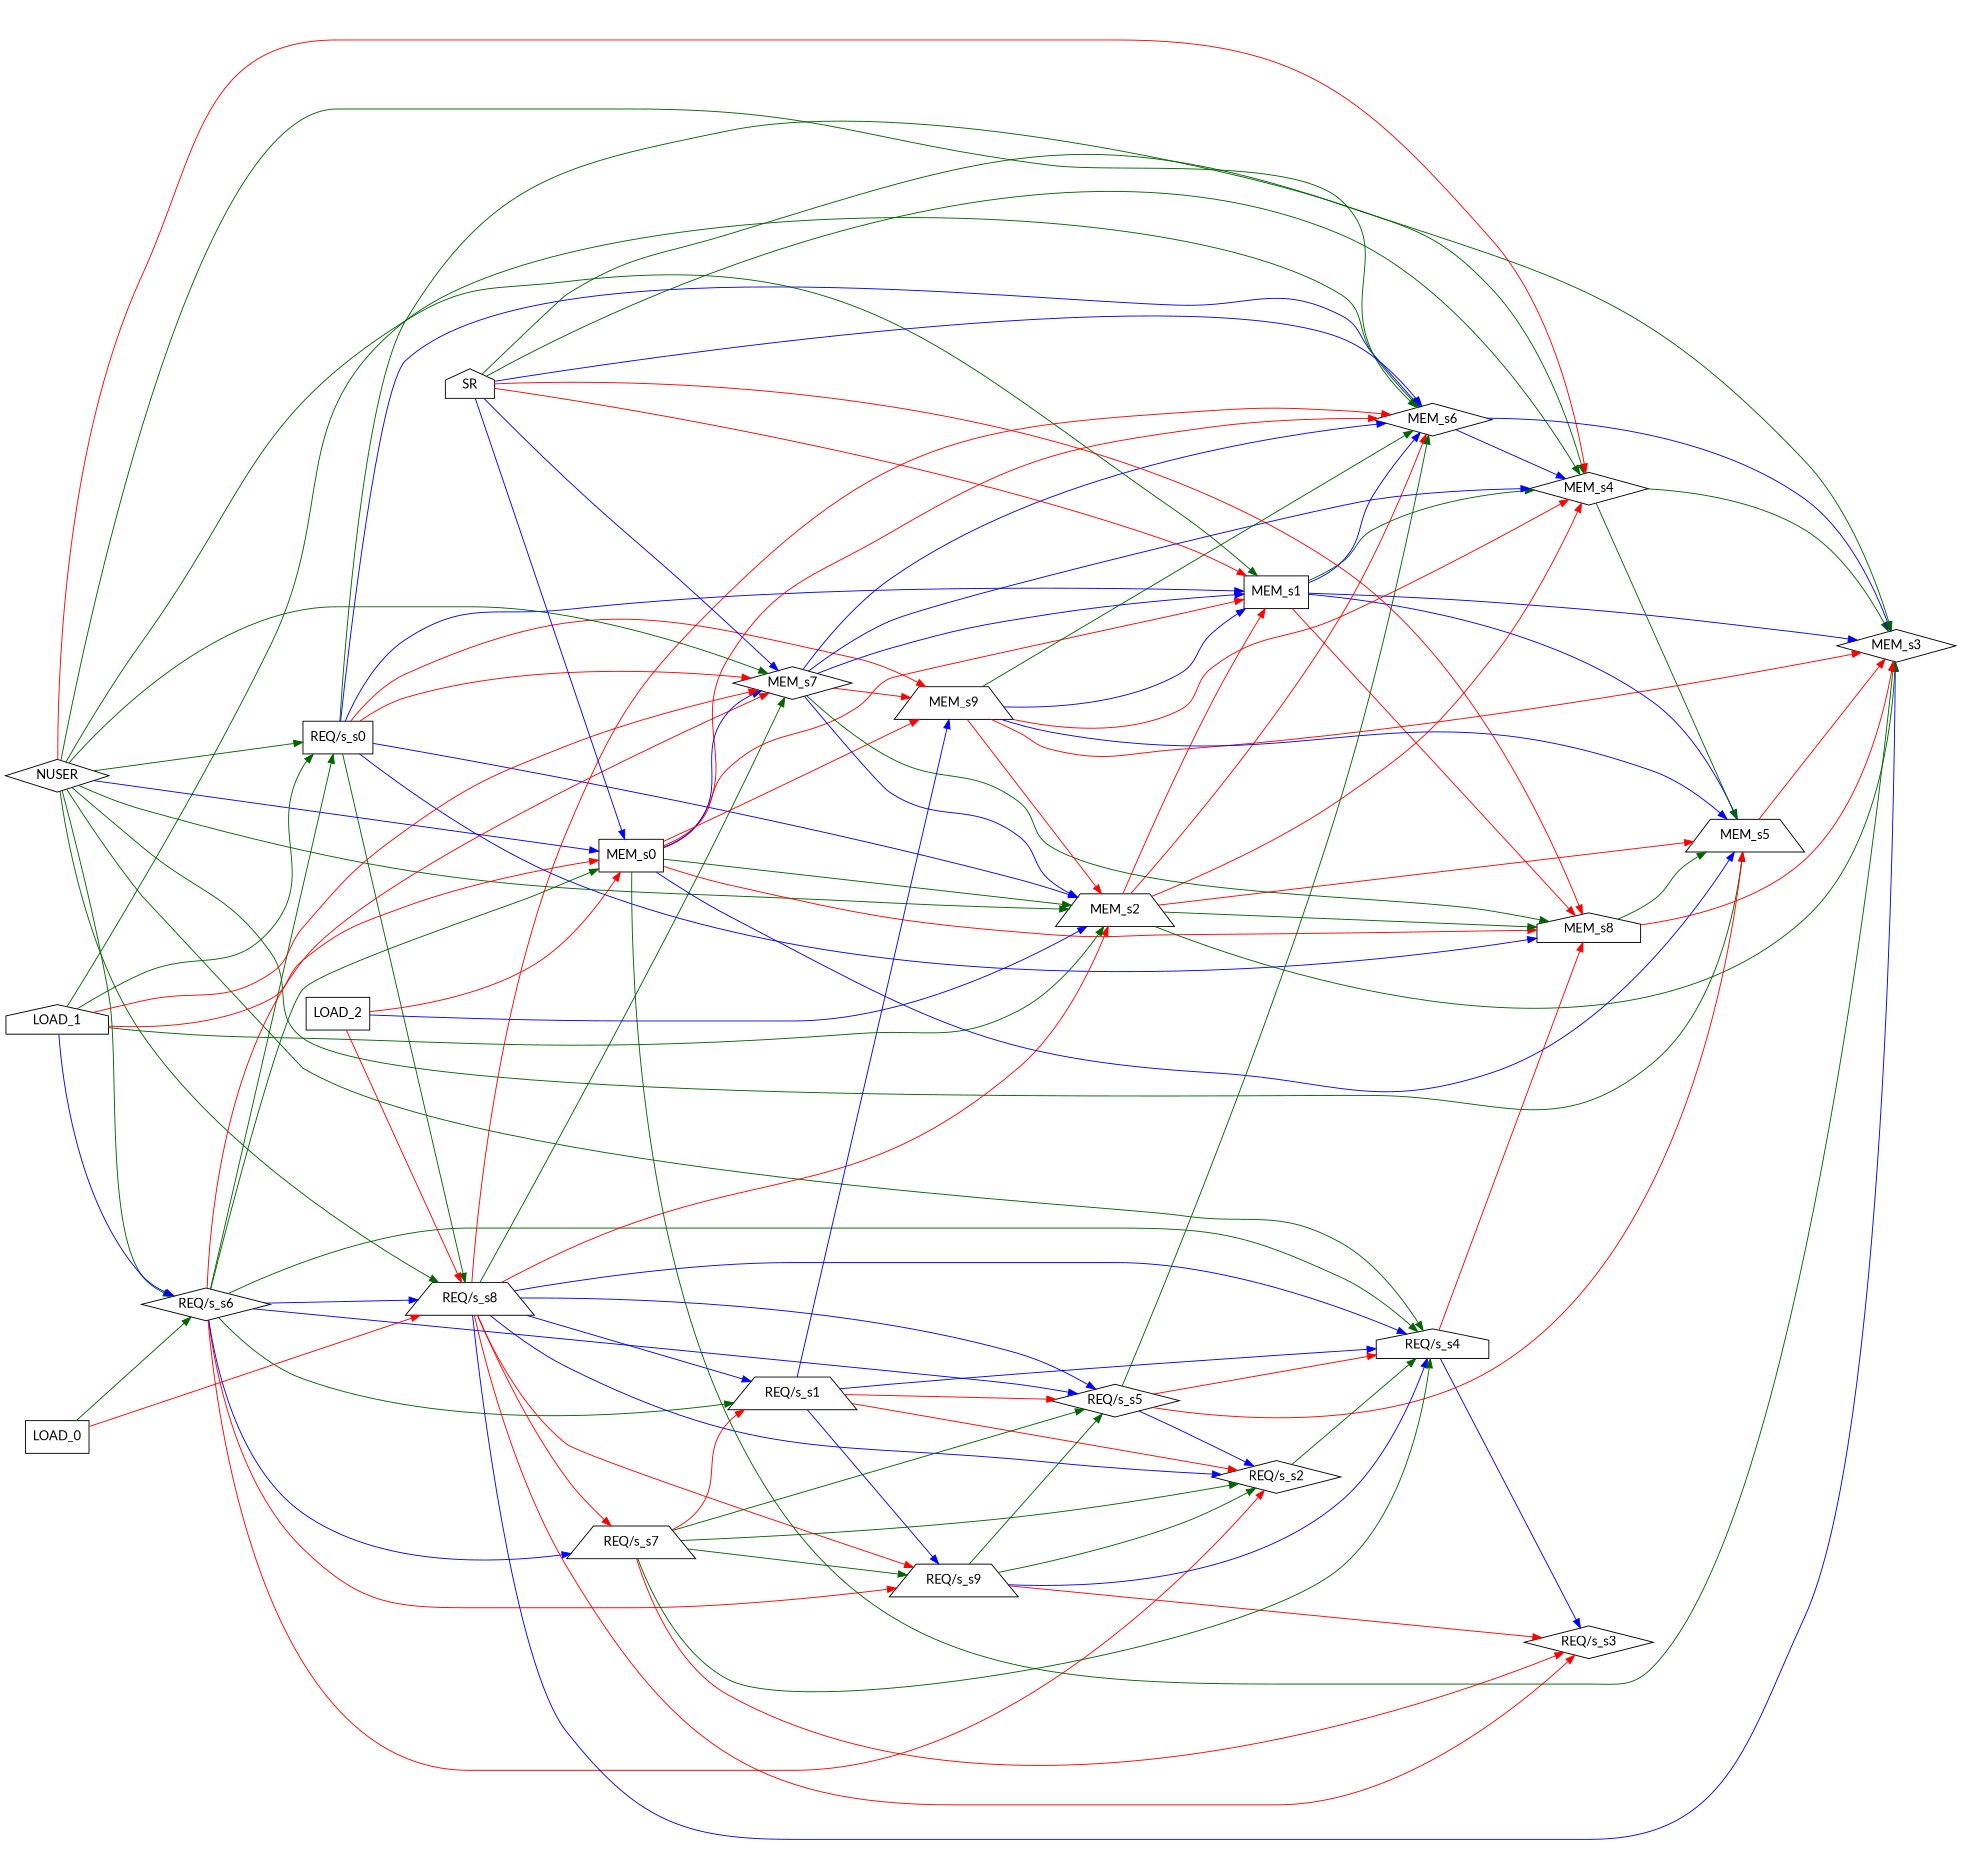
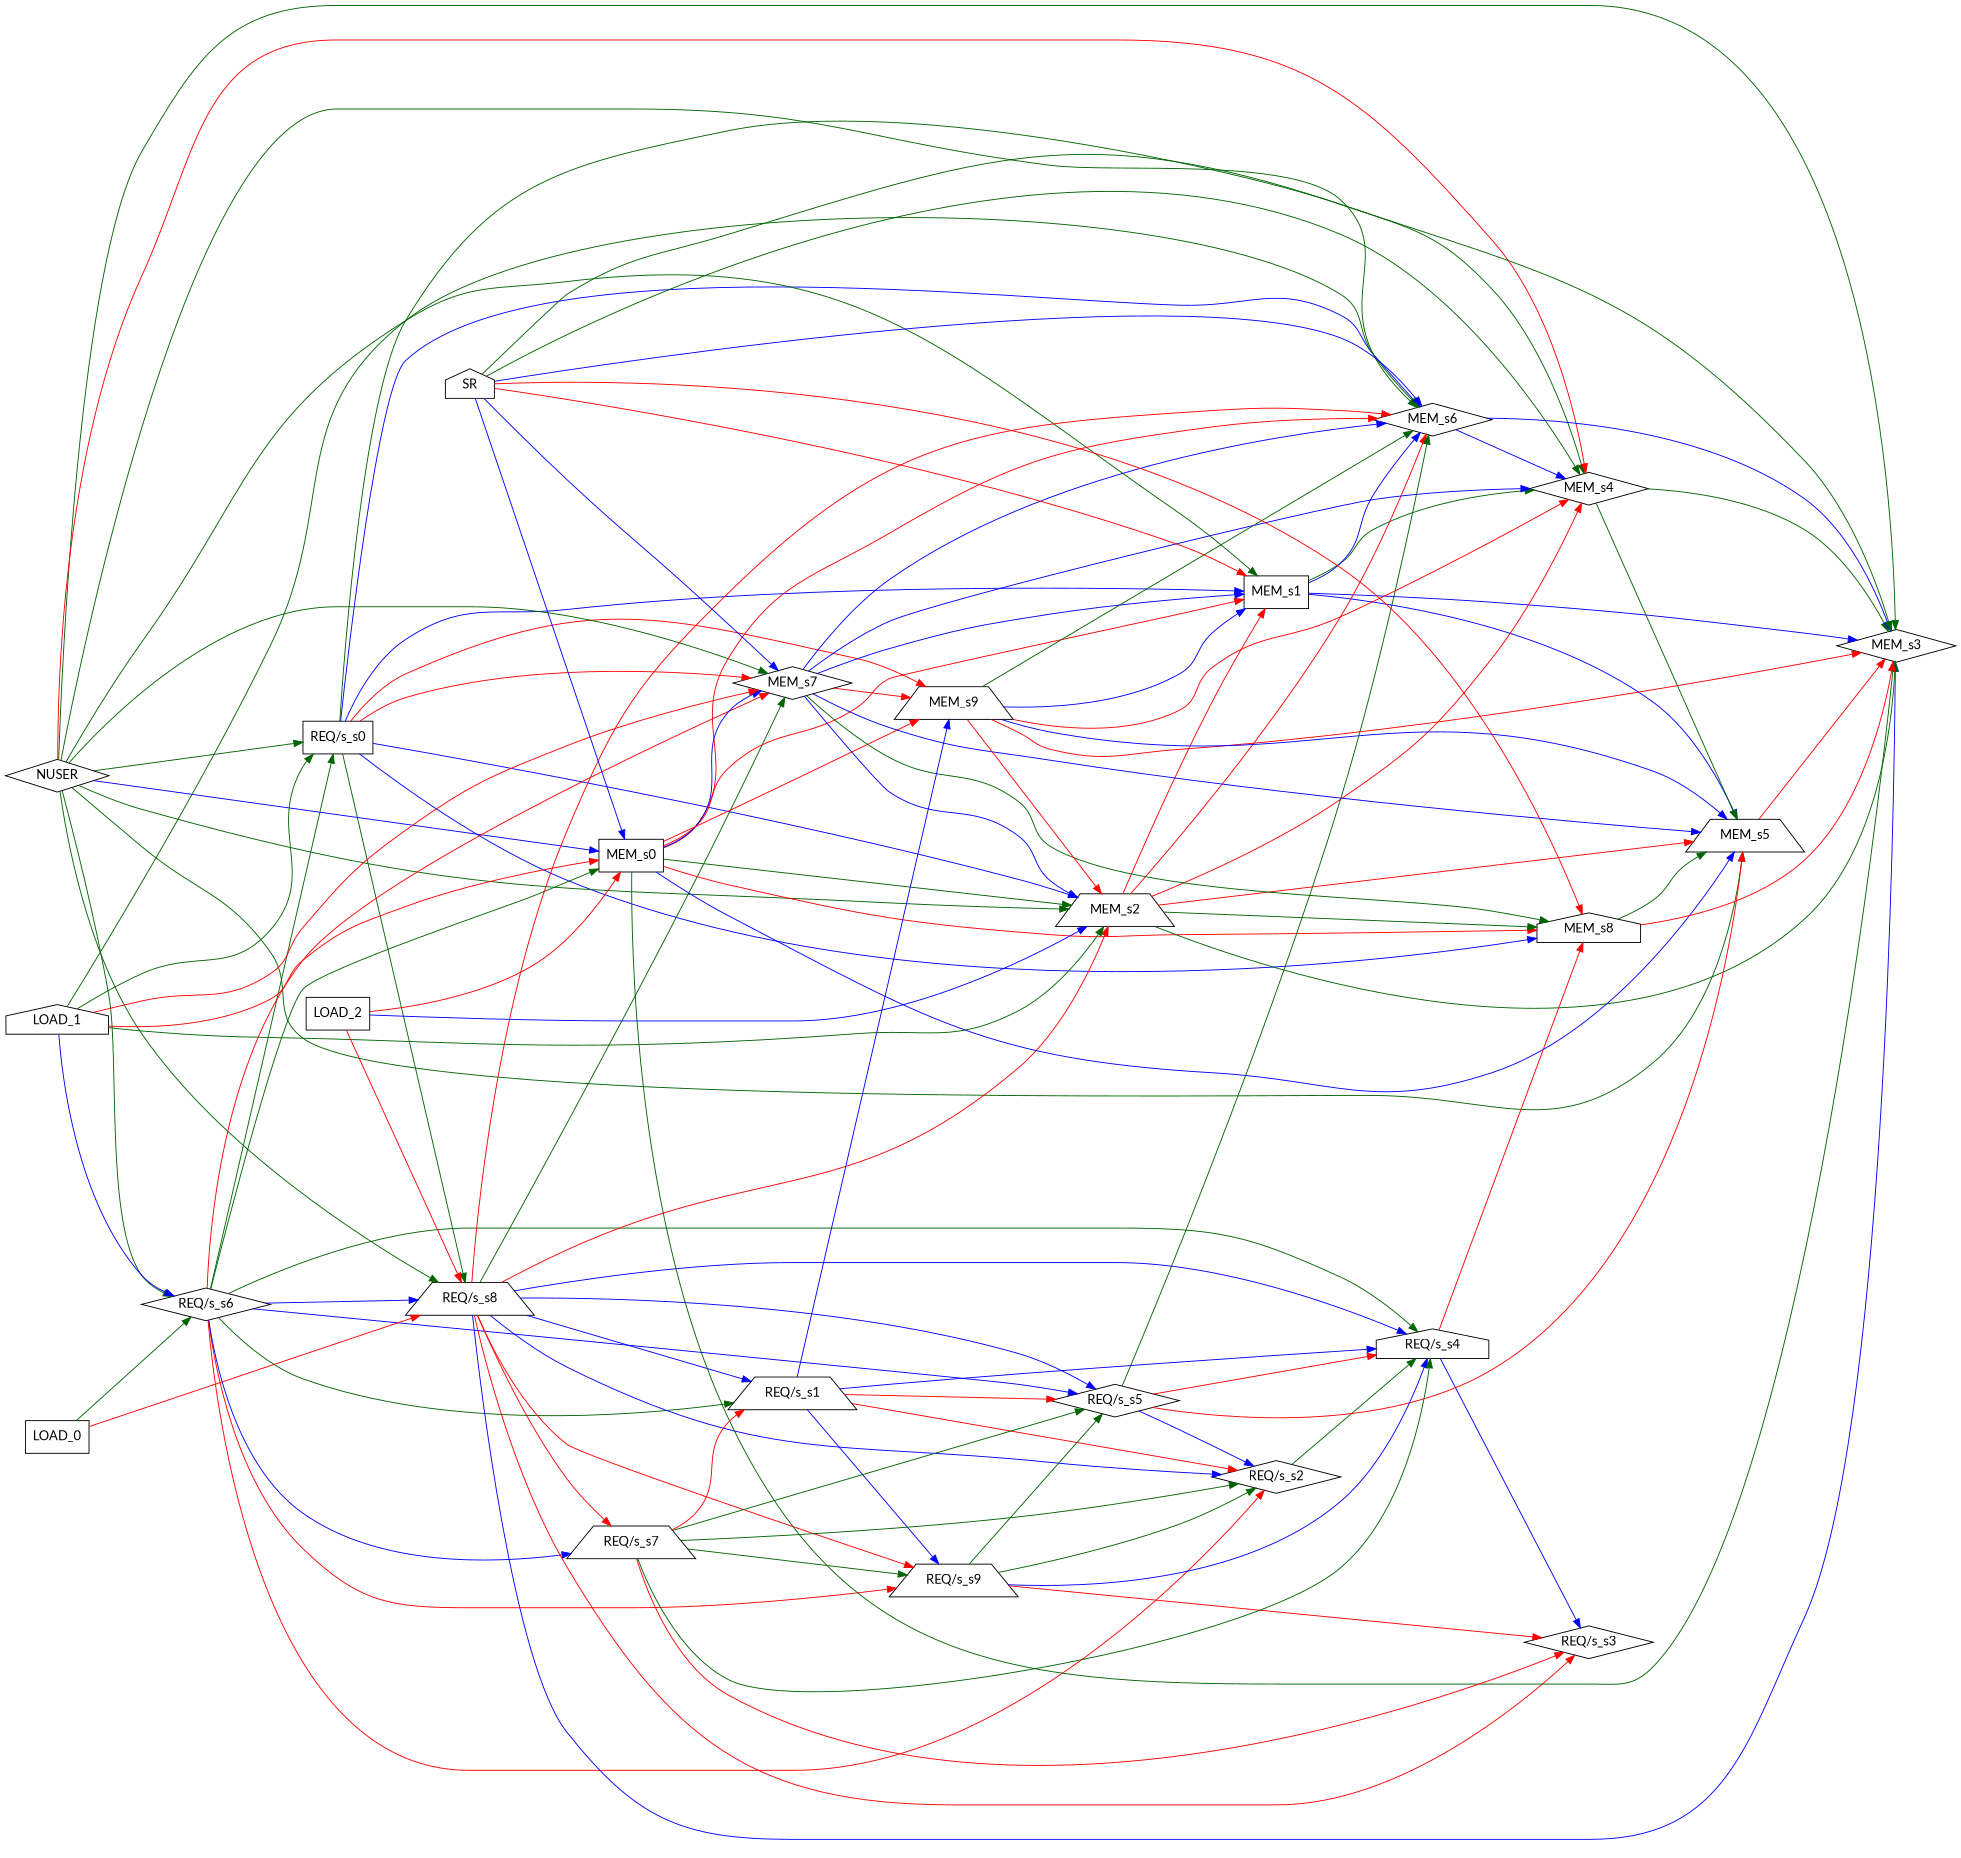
(1431, 759) -> none
none -> (1247, 787)
(692, 1165) -> (900, 5)
